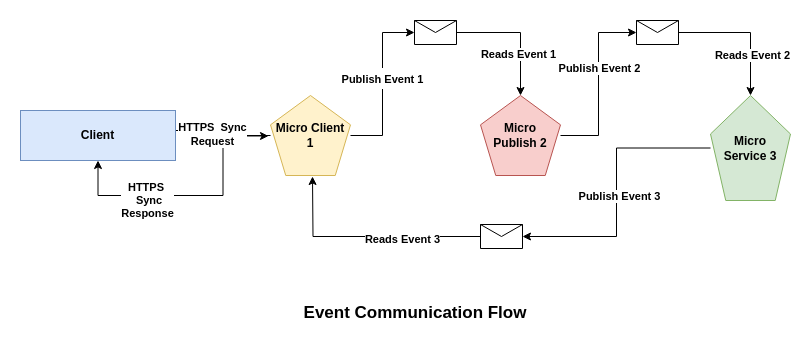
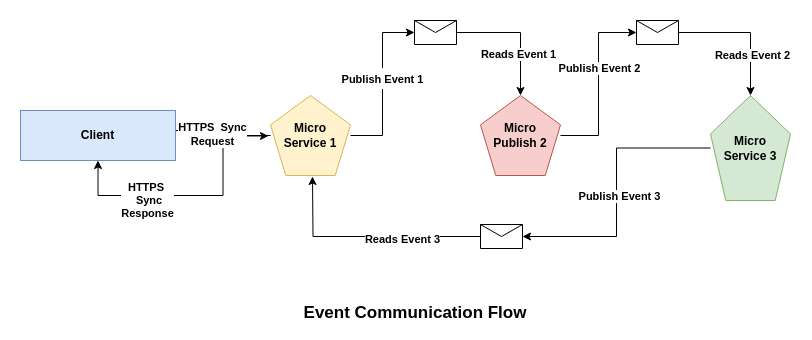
(311, 136) -> (311, 136)
